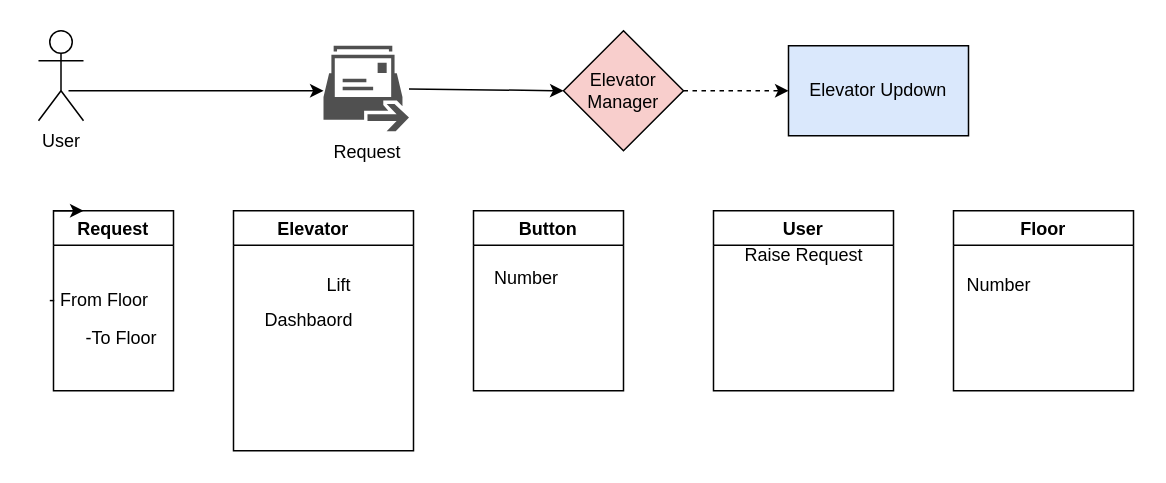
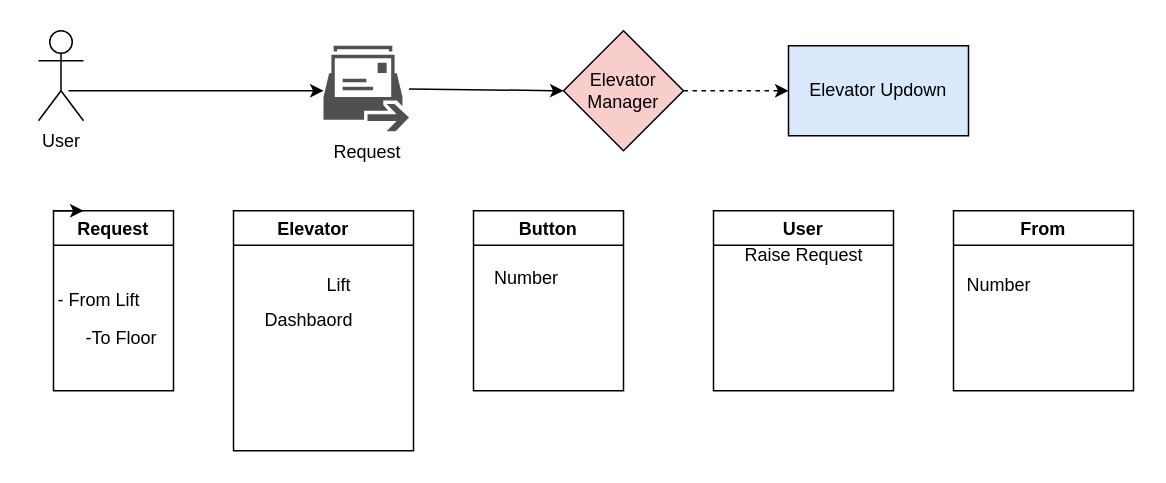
(1043, 229) -> (1043, 229)
(99, 301) -> (99, 301)
